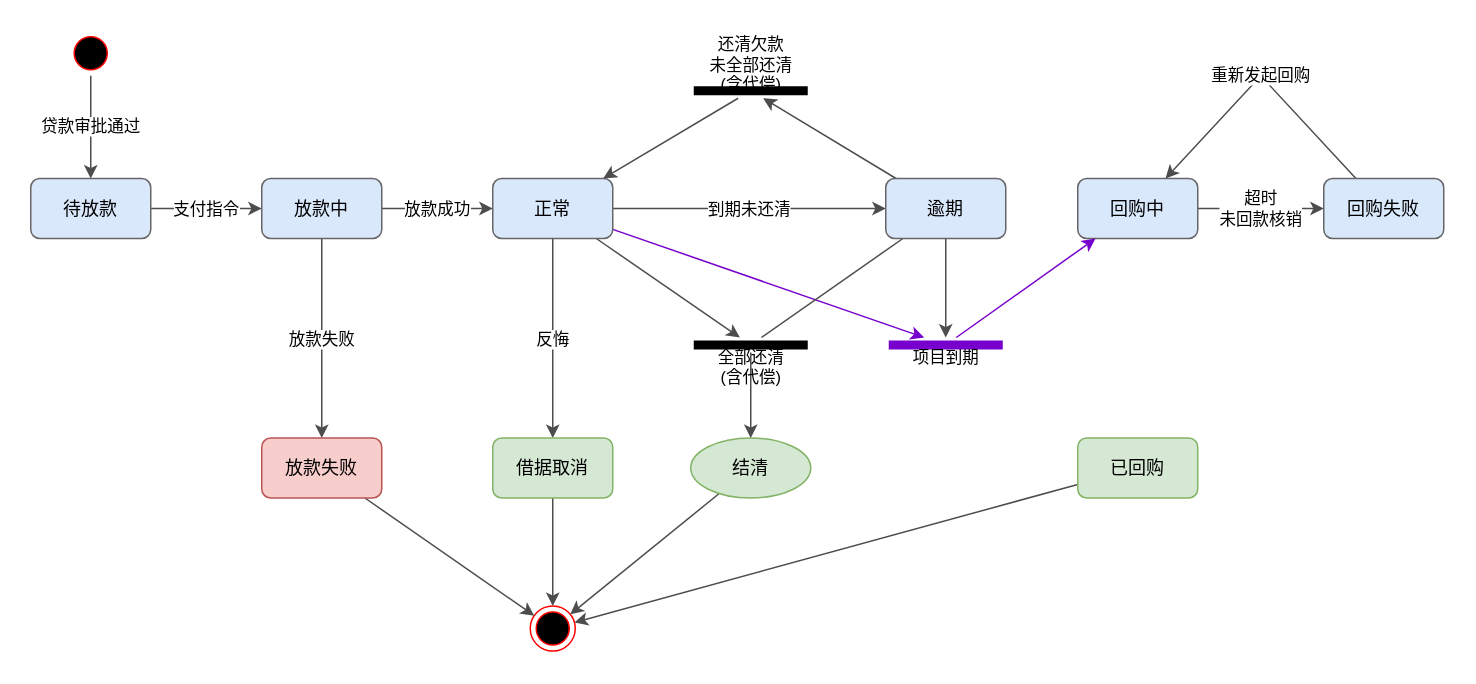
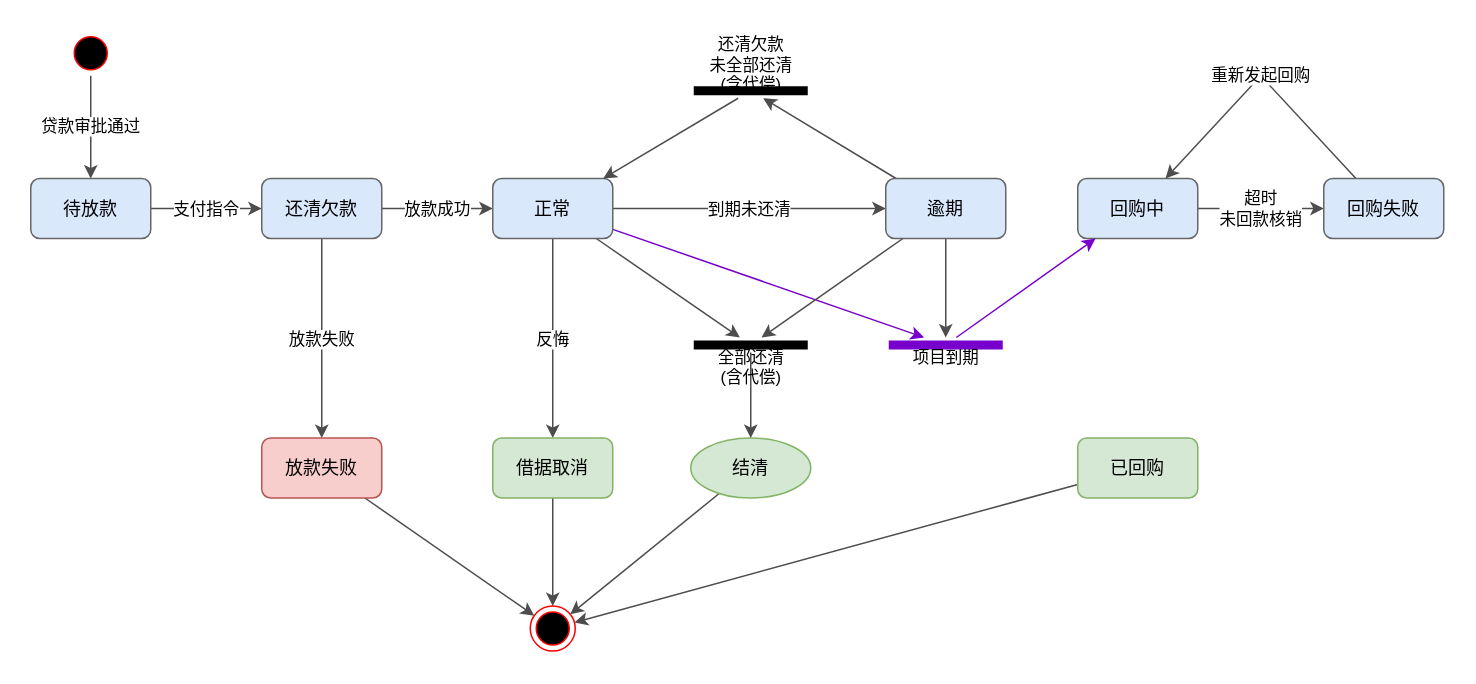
(322, 209) -> (322, 209)
(767, 333) -> (771, 331)
